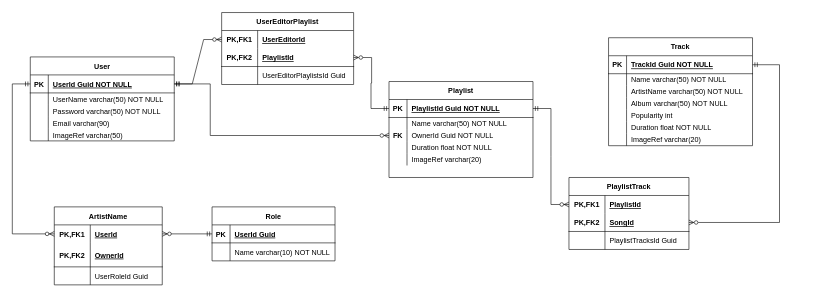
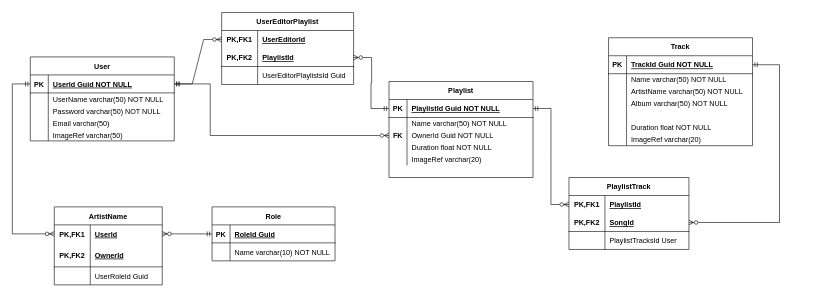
(690, 116) -> none
(84, 123) -> (84, 123)
(255, 234) -> (254, 234)
(648, 241) -> (649, 241)
